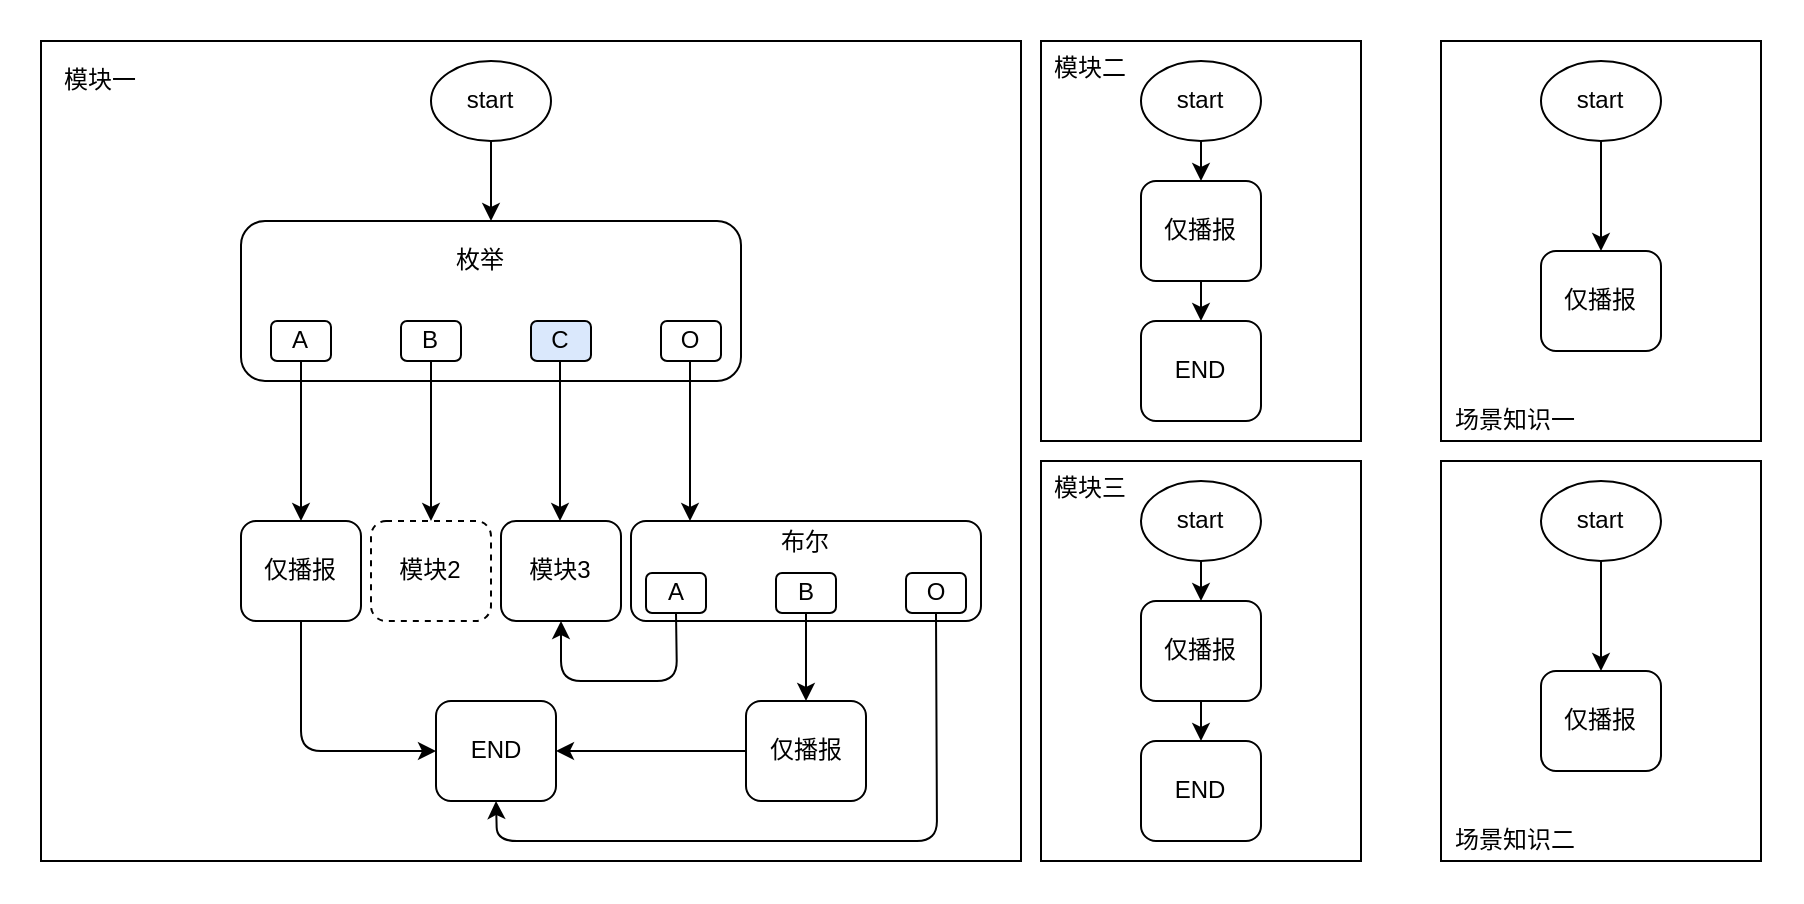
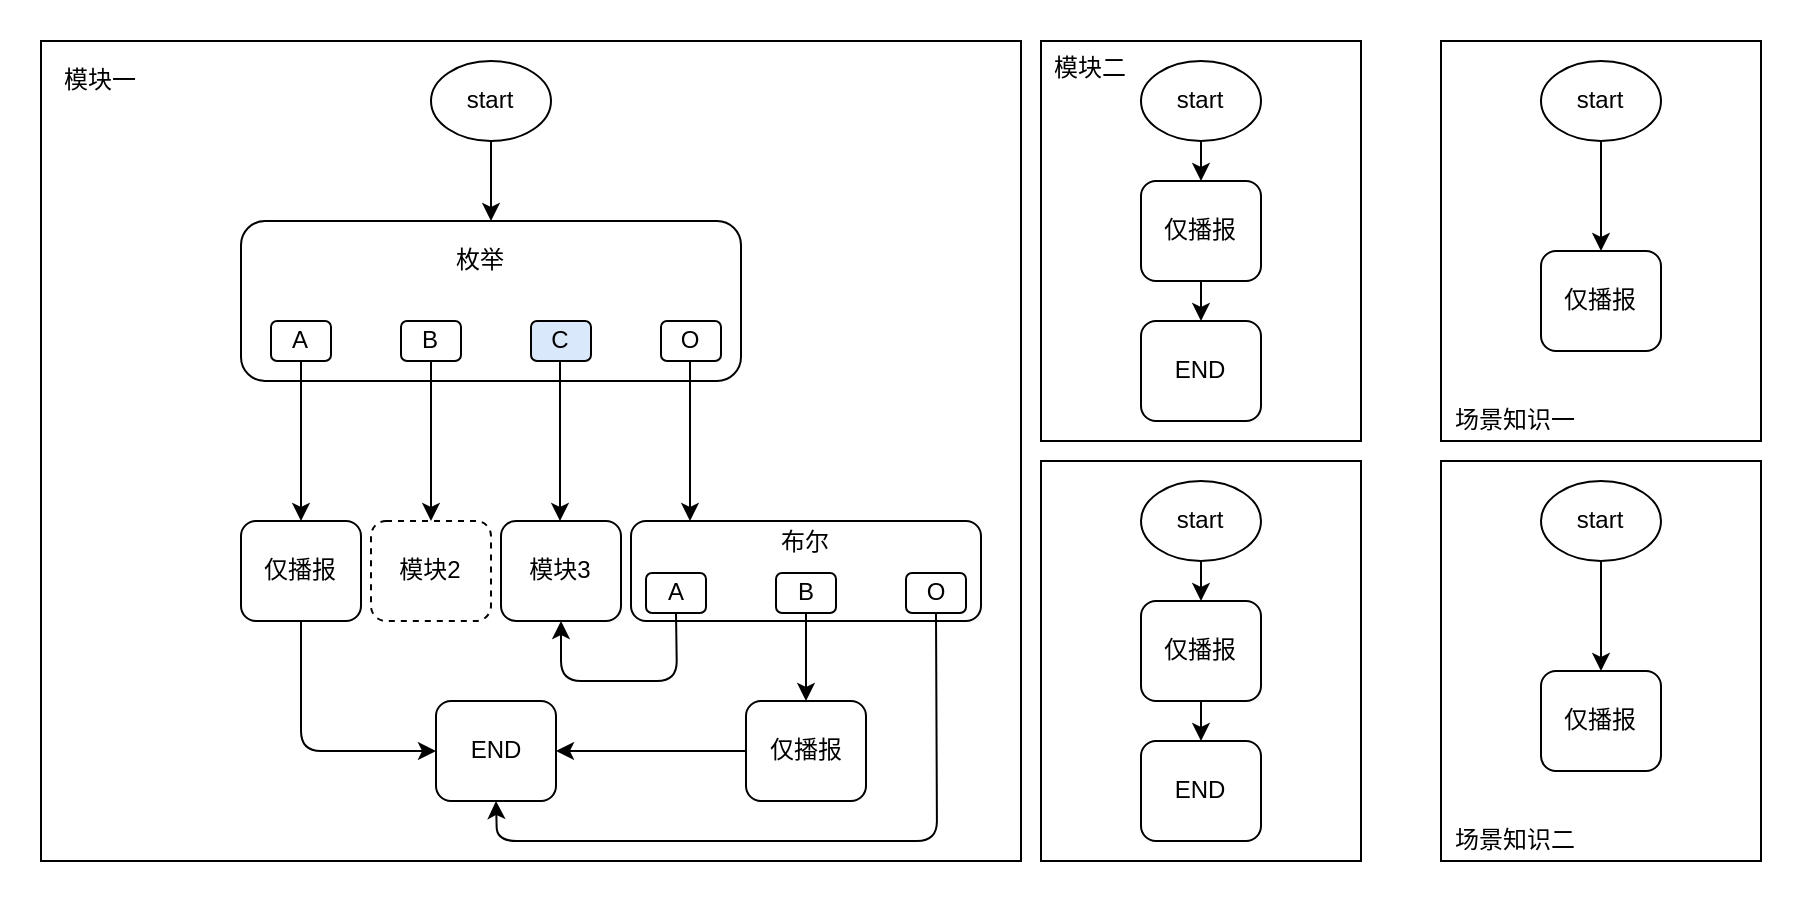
(1091, 489) -> none
